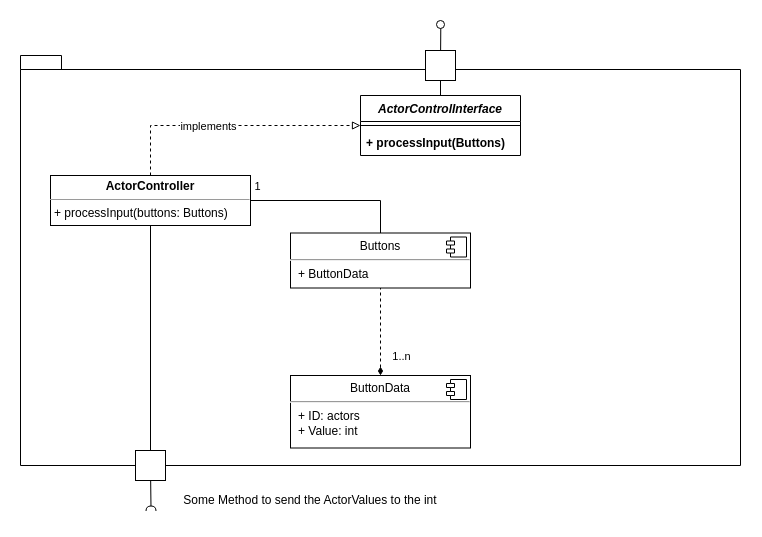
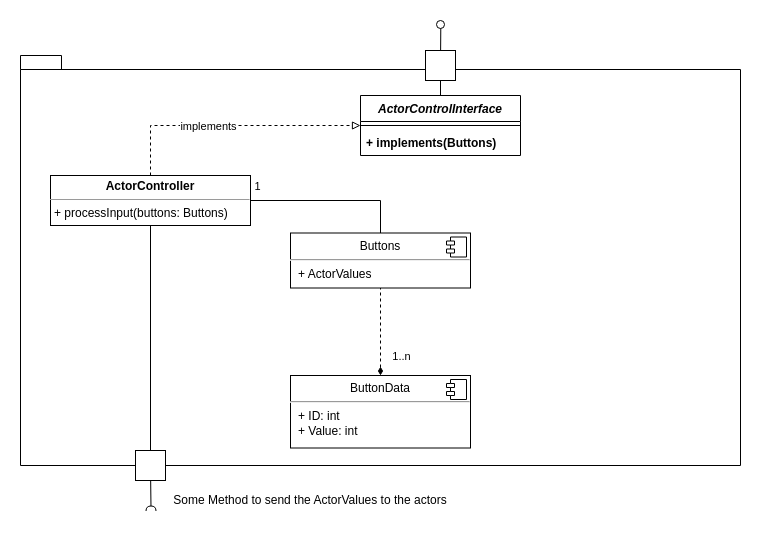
(442, 143) -> (432, 143)
(329, 234) -> (331, 234)
(326, 376) -> (324, 376)
(311, 501) -> (311, 501)
